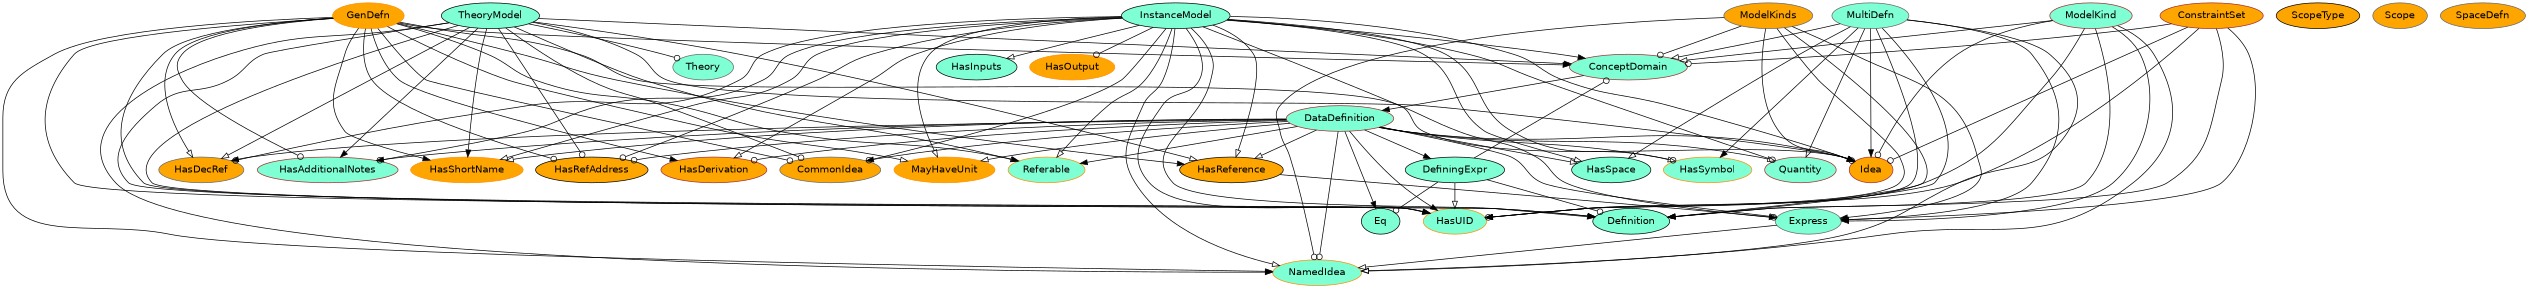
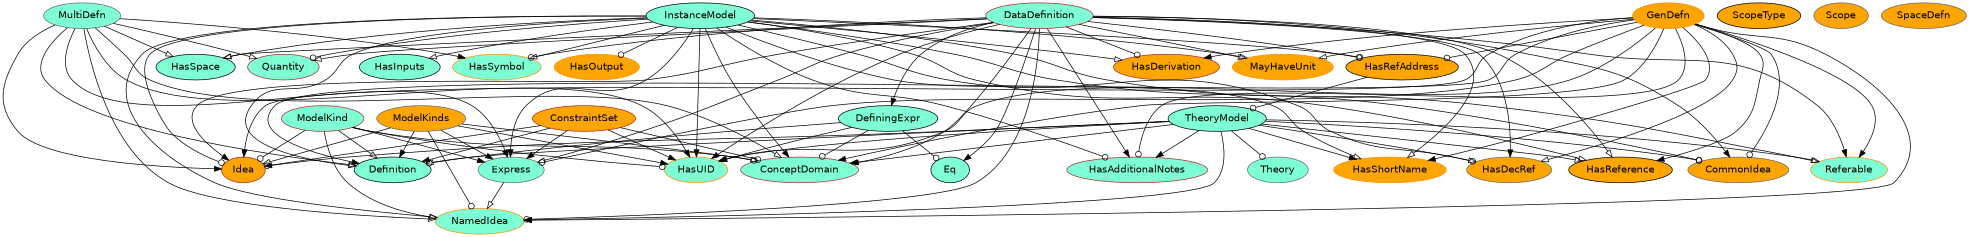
(1486, 92) -> (994, 78)
(544, 96) -> (1312, 92)
(1525, 195) -> (1042, 99)
